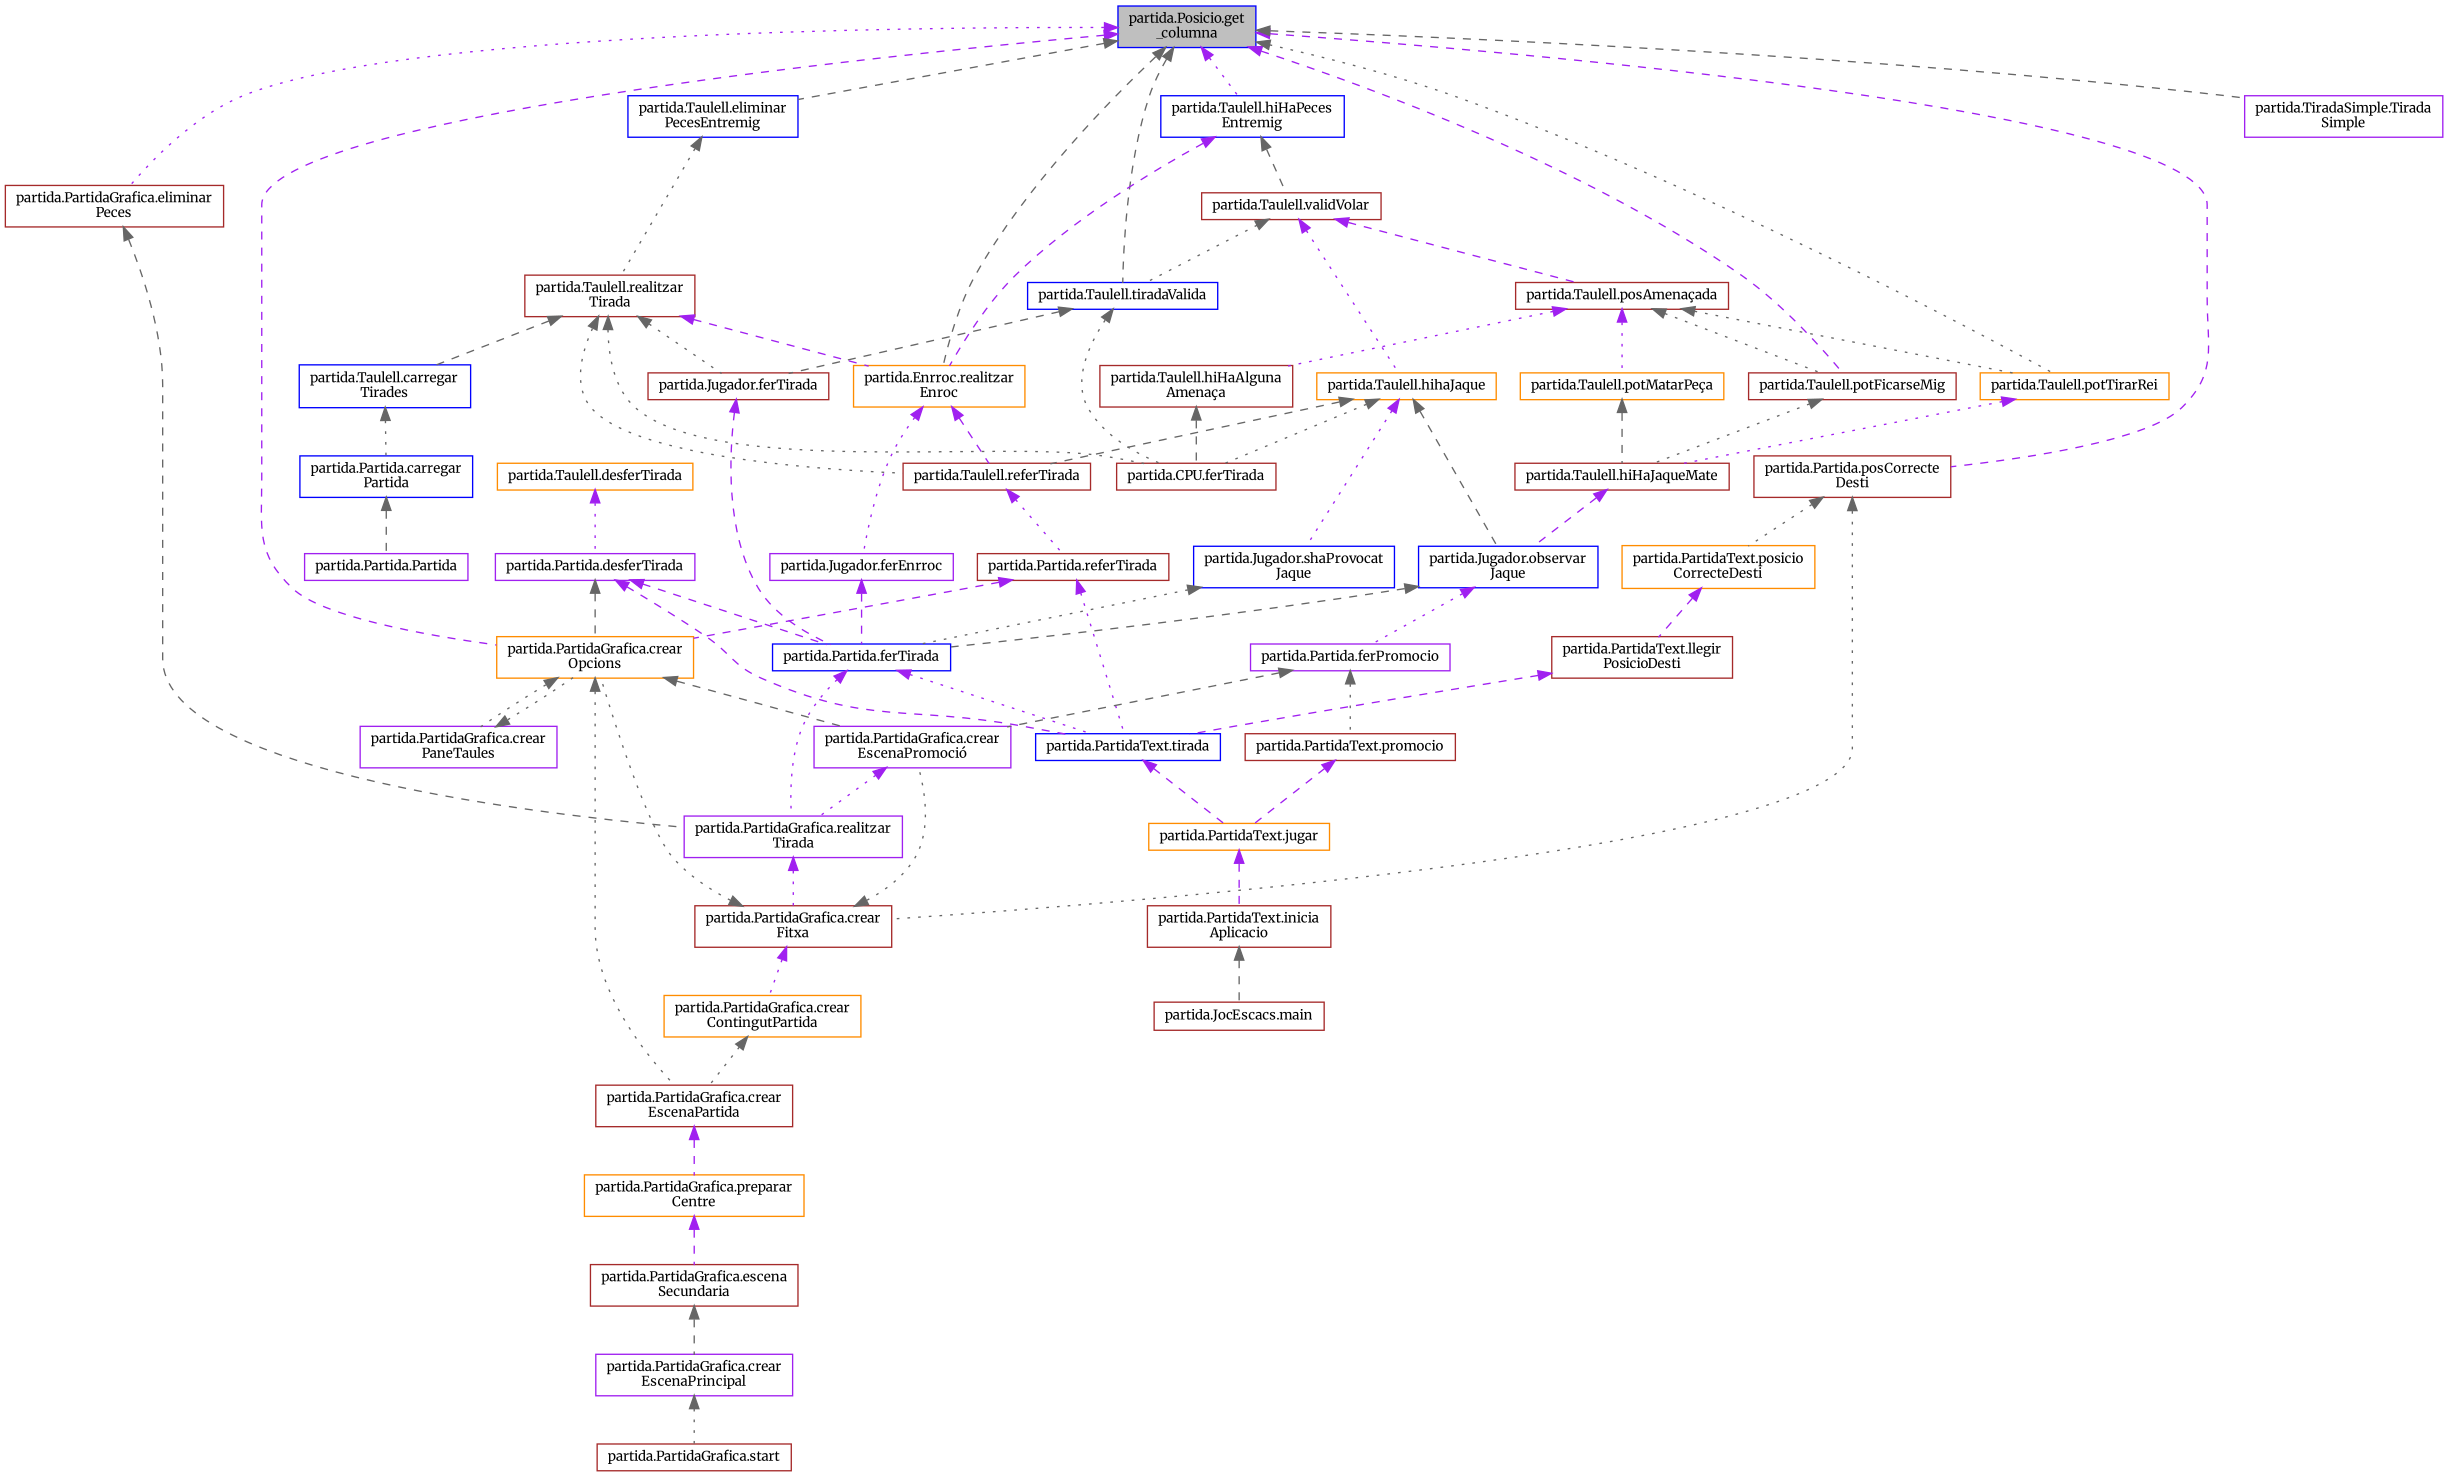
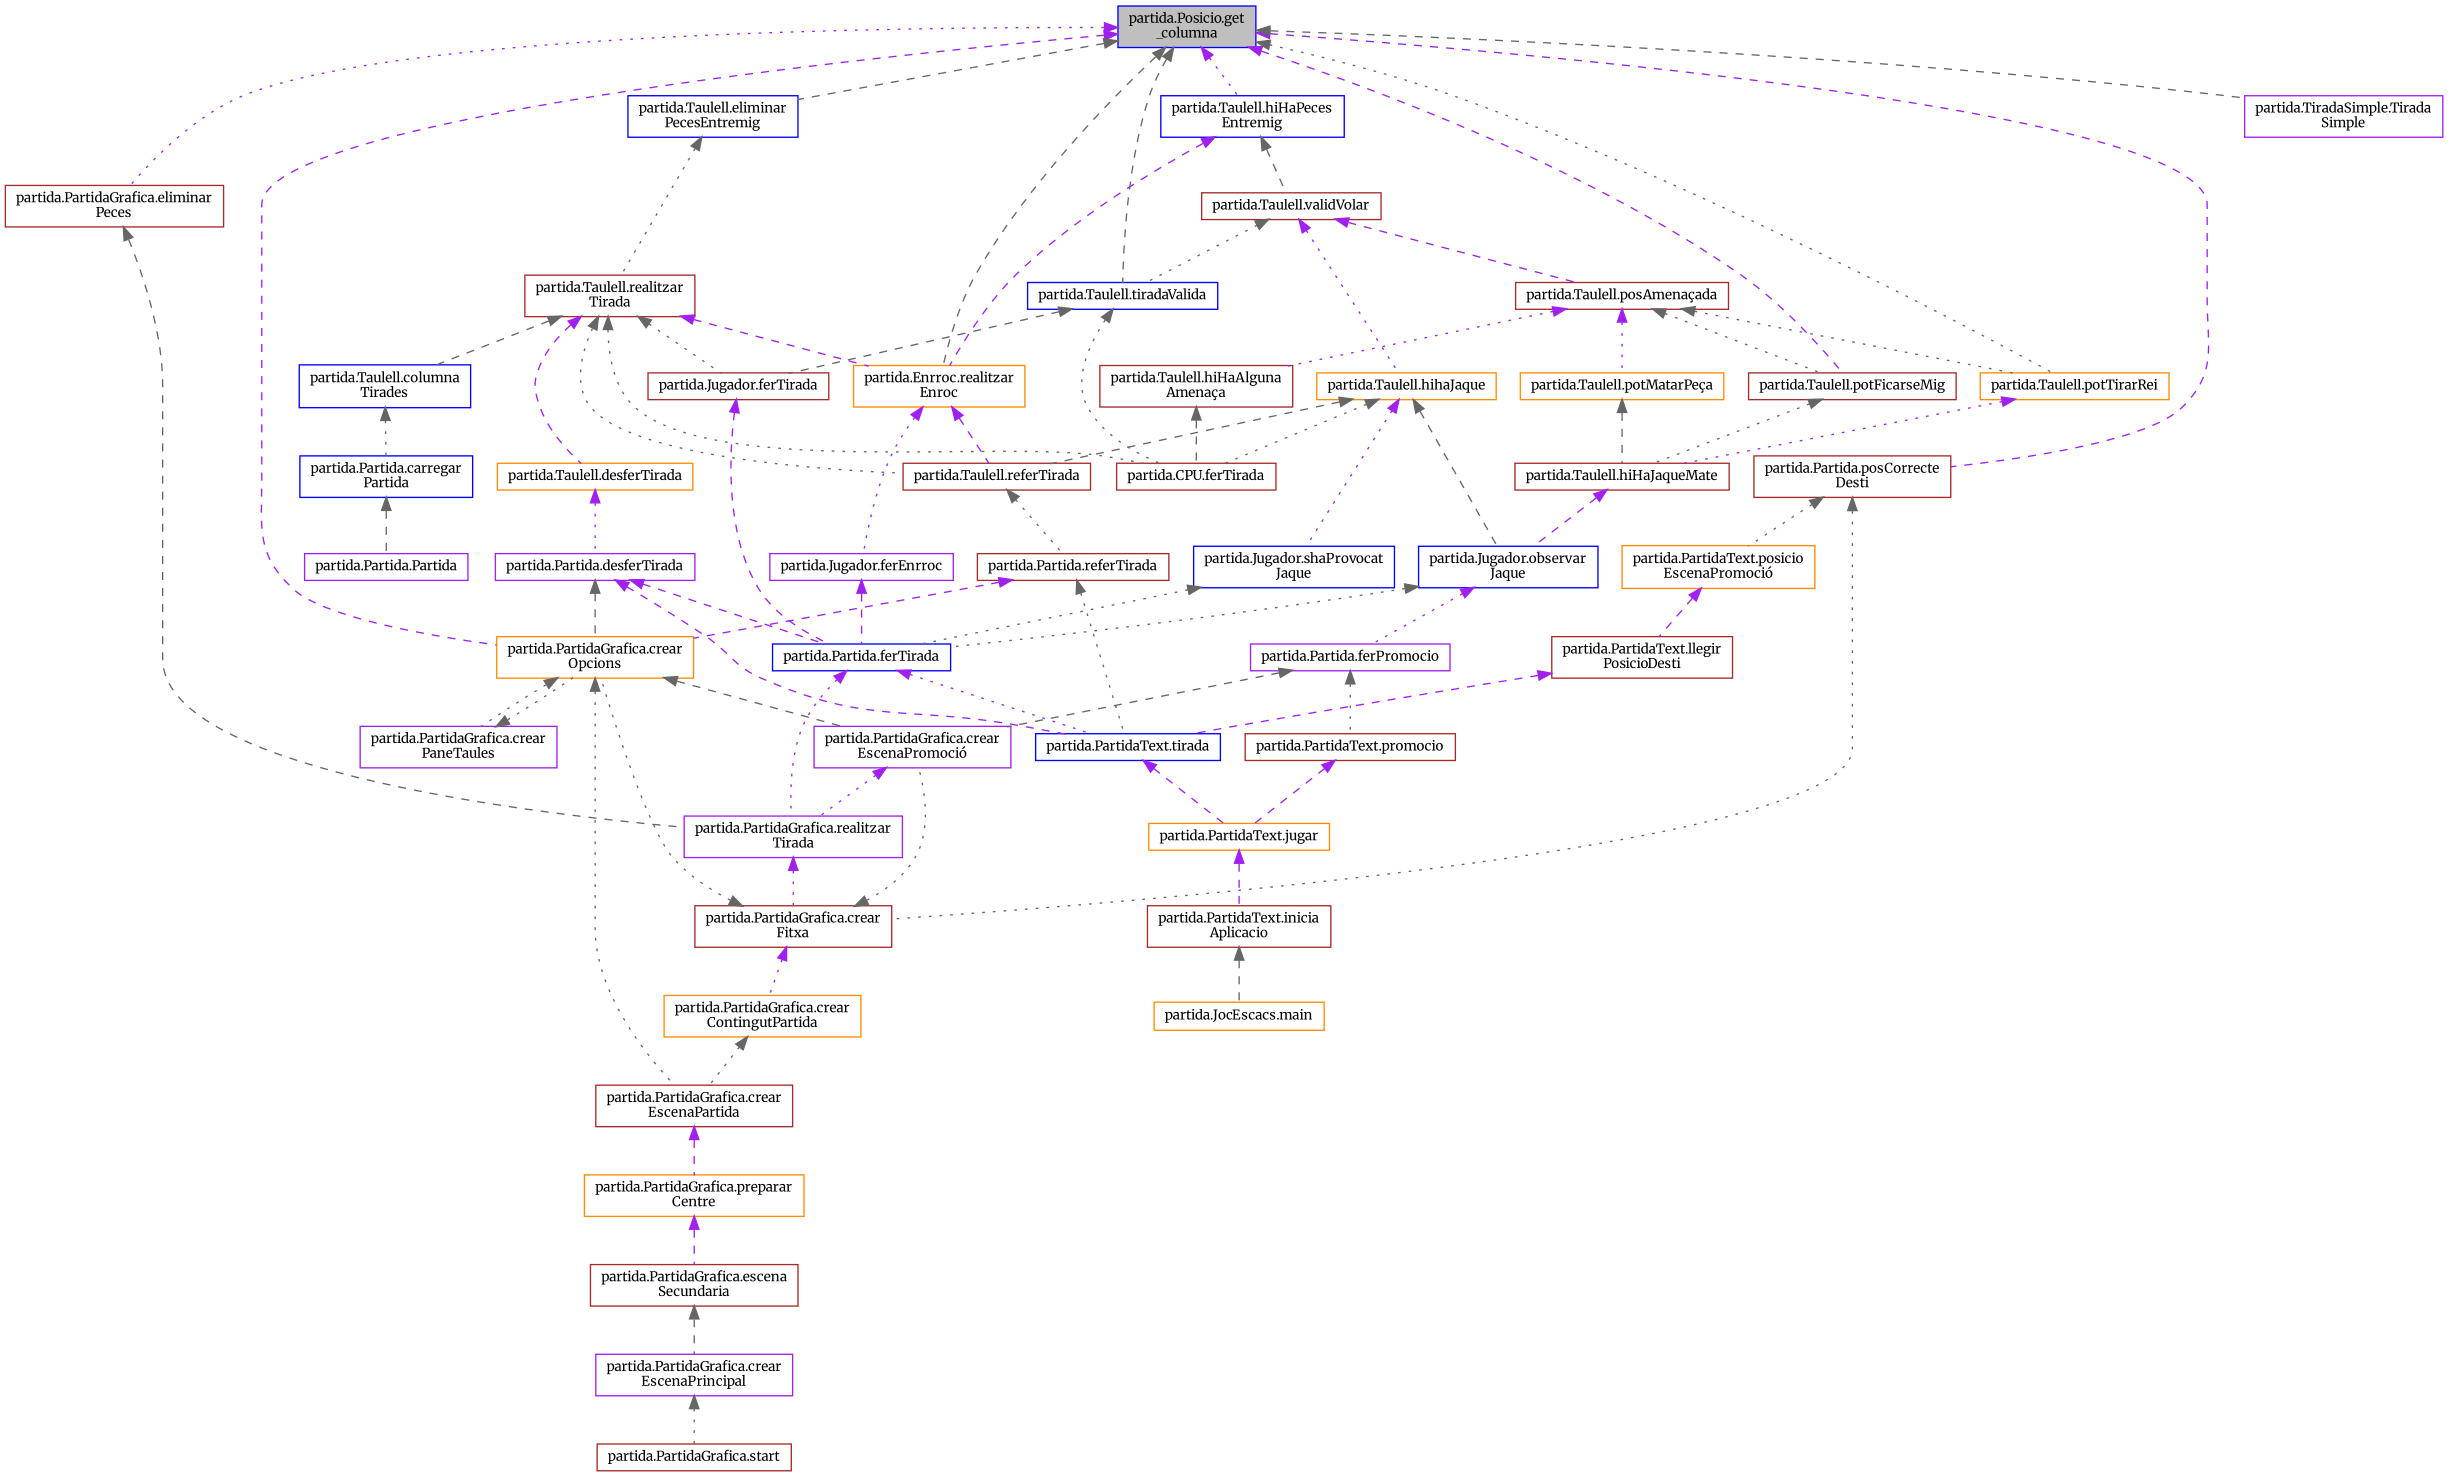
(385, 386) -> (385, 386)
none -> (536, 396)
(1039, 527) -> (1039, 527)
(1718, 567) -> (1718, 567)
(1178, 621) -> (1178, 621)
(1103, 664) -> (1103, 664)
(1239, 1016) -> (1239, 1016)
